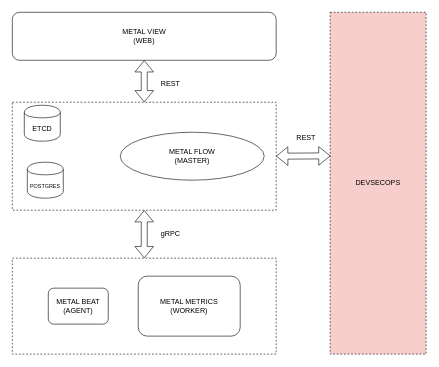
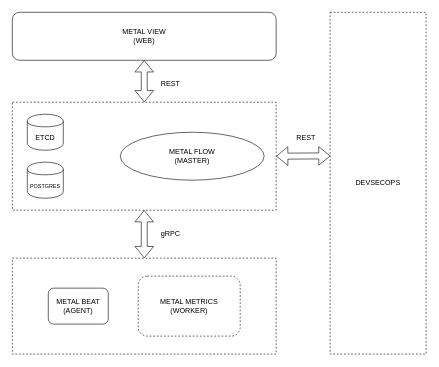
(42, 123) -> (45, 132)
(378, 183) -> (378, 183)
(189, 306) -> (189, 306)
